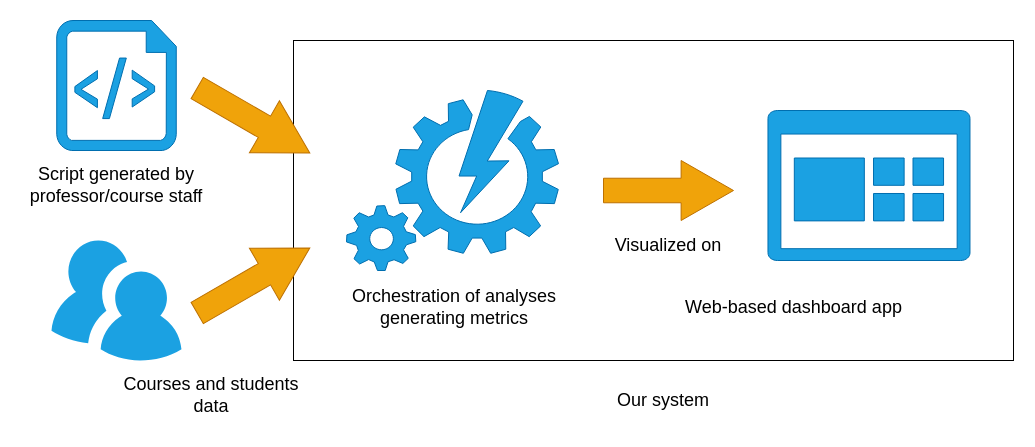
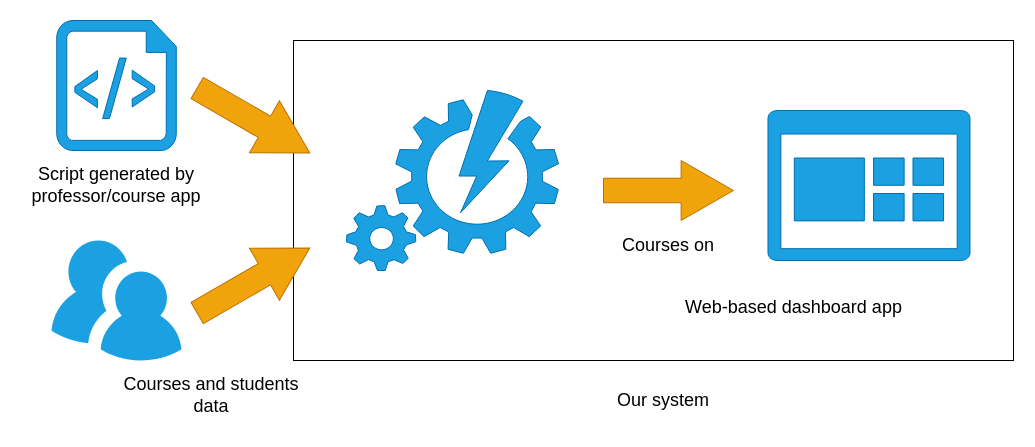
(117, 186) -> (117, 186)
(669, 246) -> (669, 246)
(454, 308) -> none
